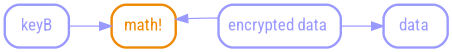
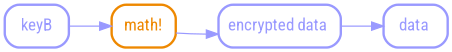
(203, 18) -> (191, 34)
